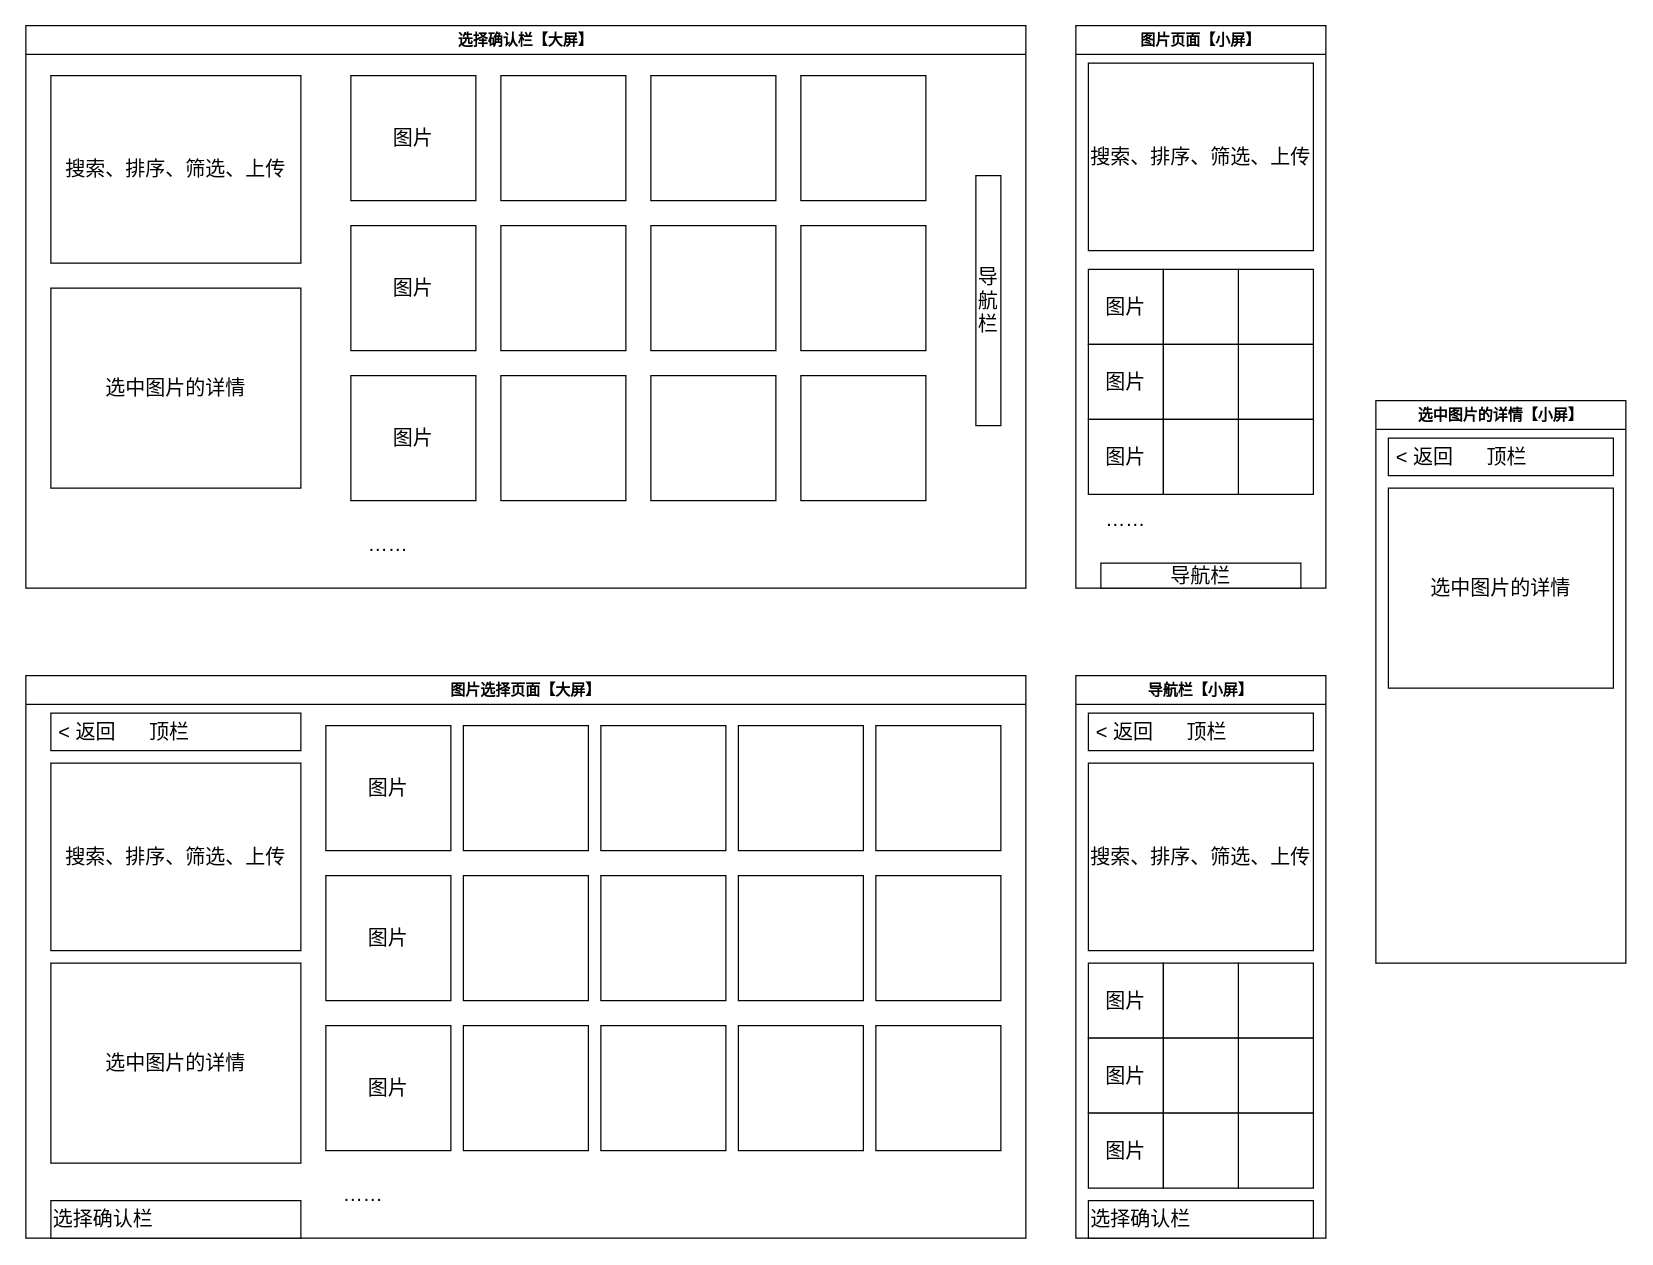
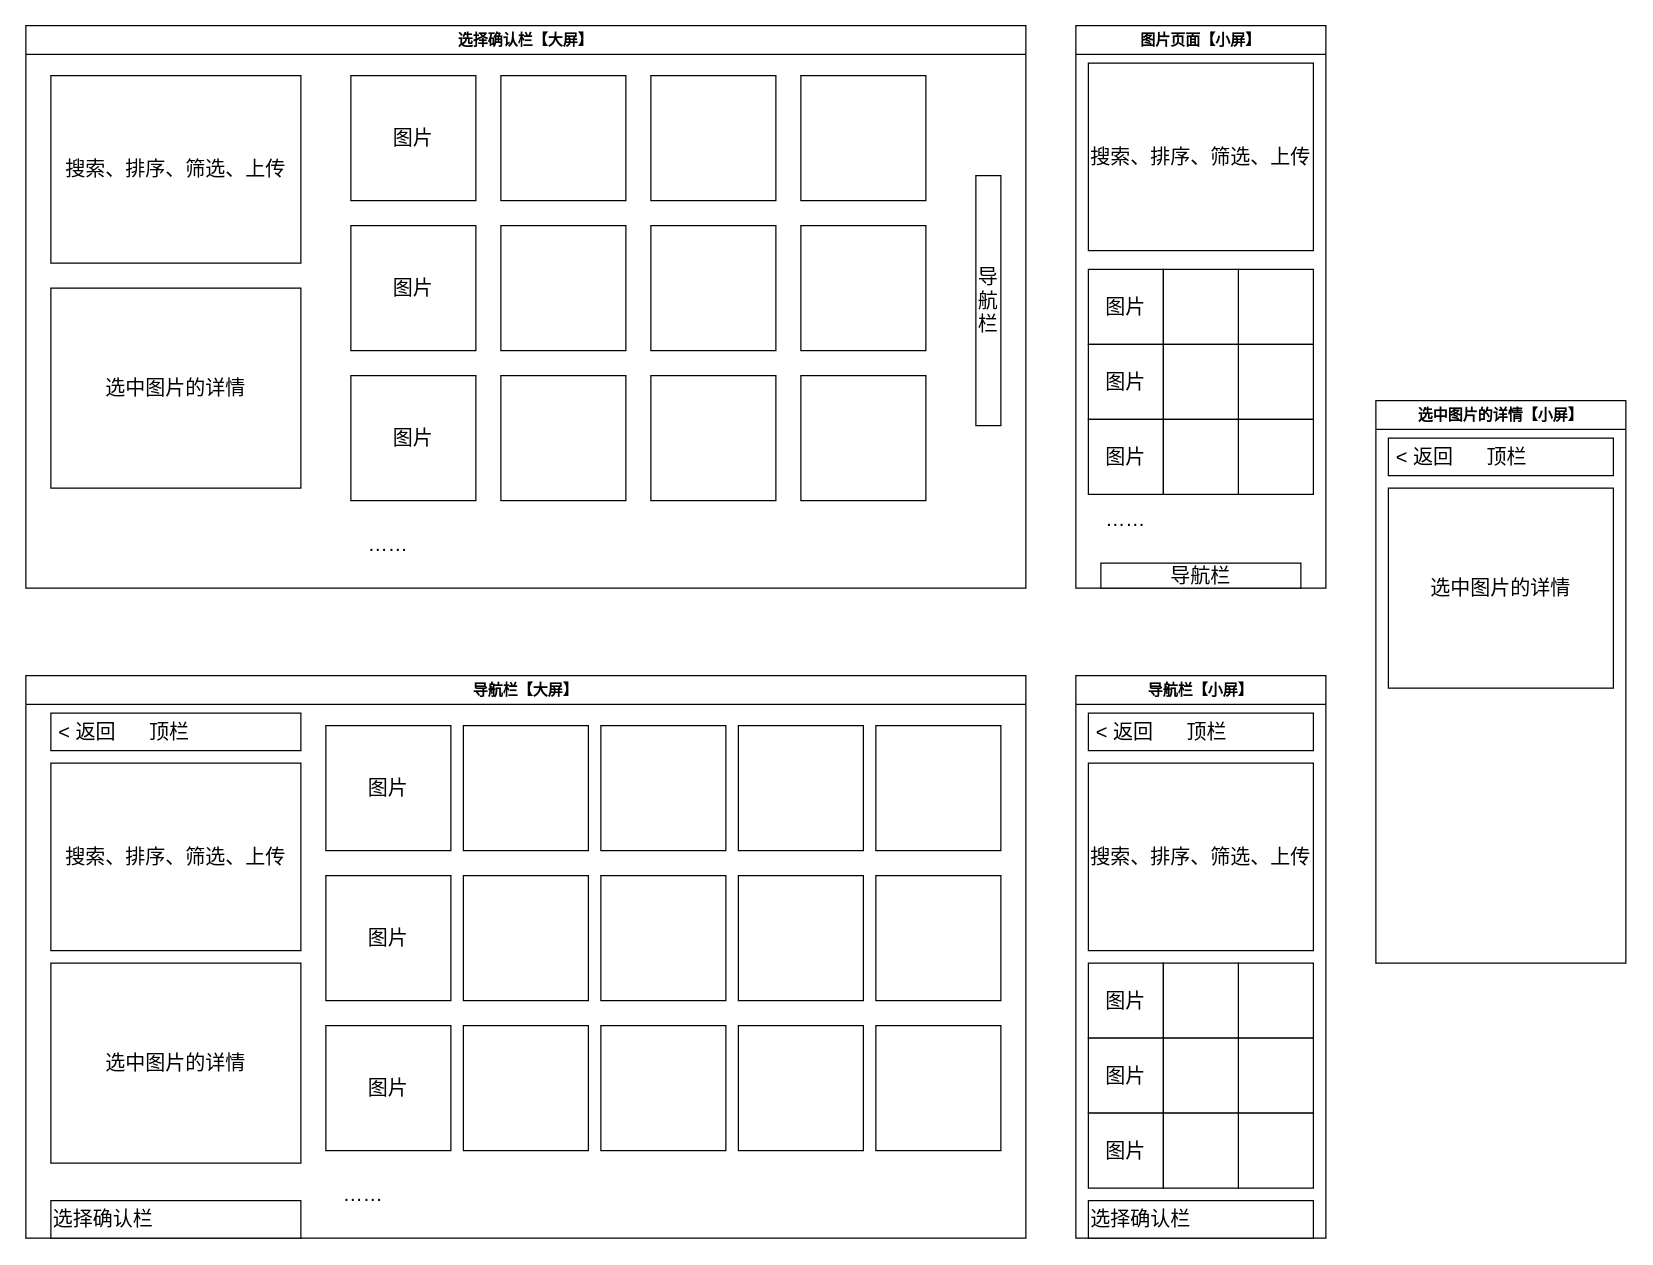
(526, 691) -> (526, 691)
